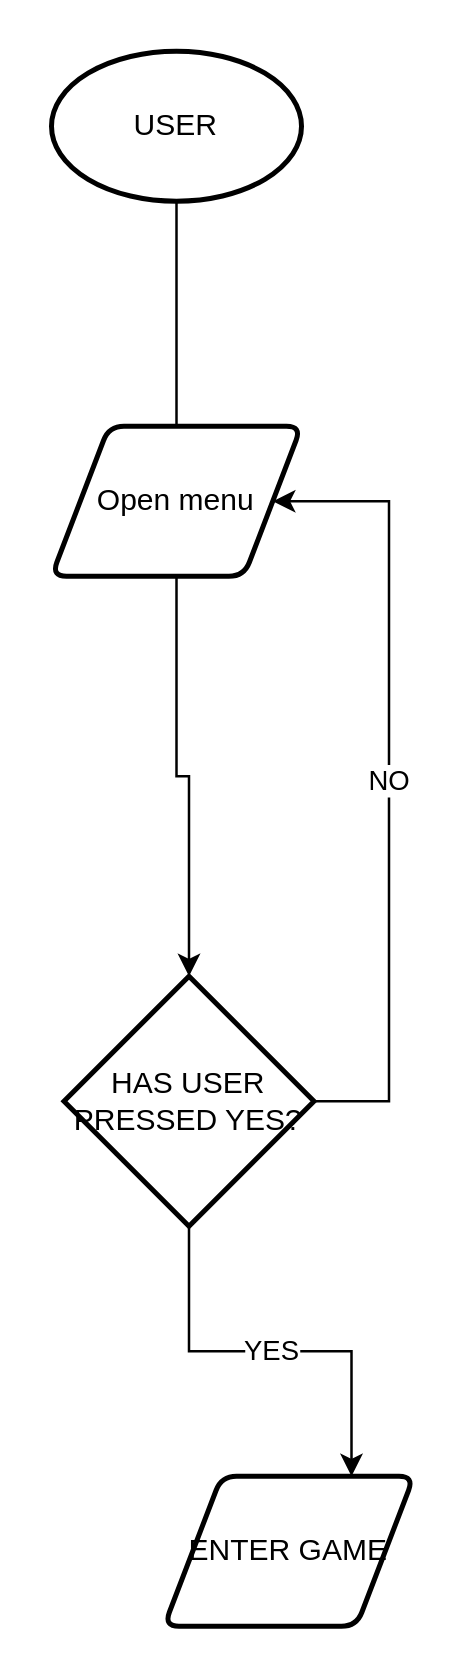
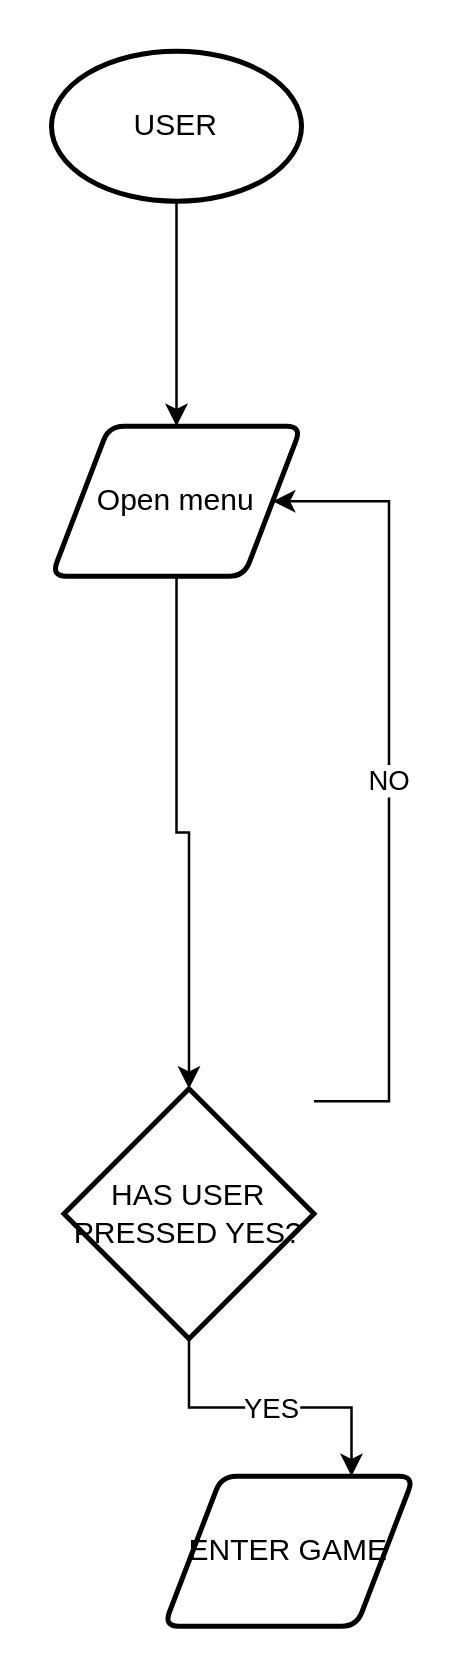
(176, 414) -> (176, 408)
(189, 1101) -> (189, 1214)
